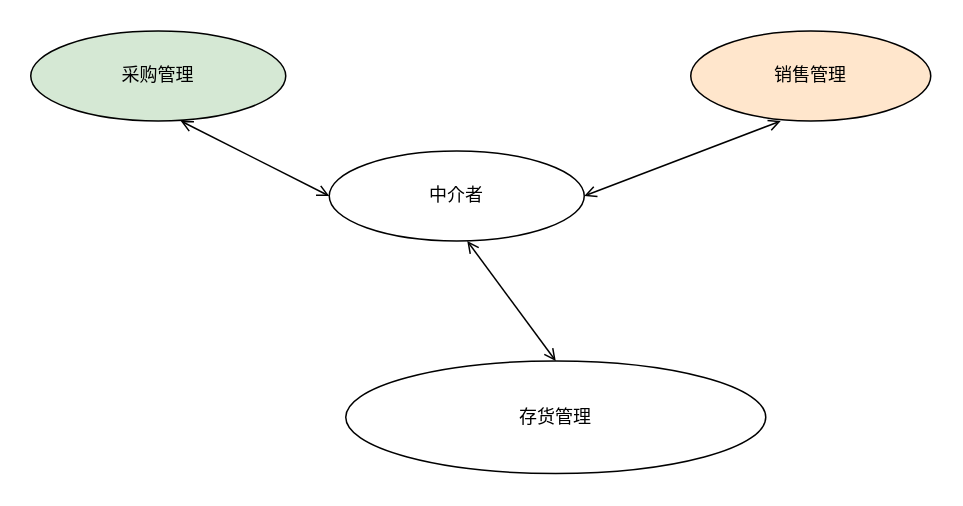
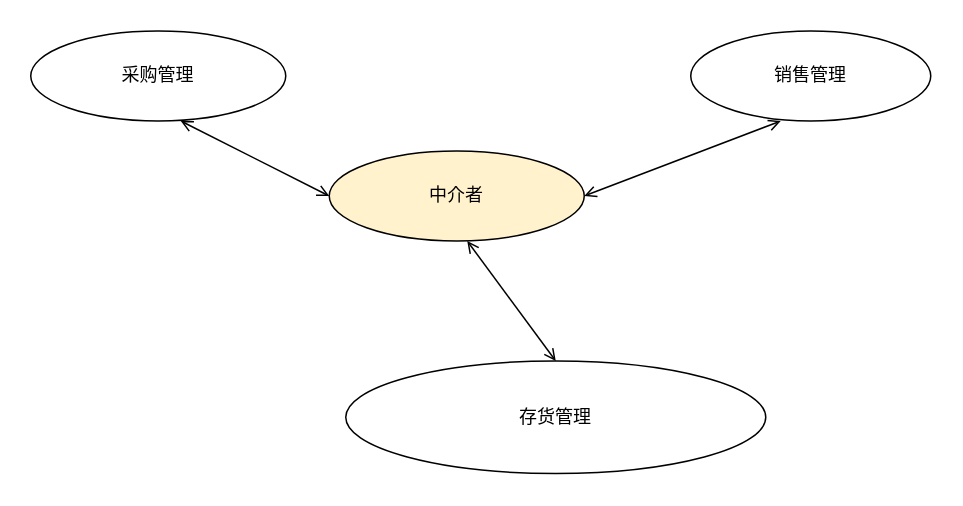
(158, 76) -> (158, 76)
(811, 76) -> (811, 76)
(457, 196) -> (457, 196)
